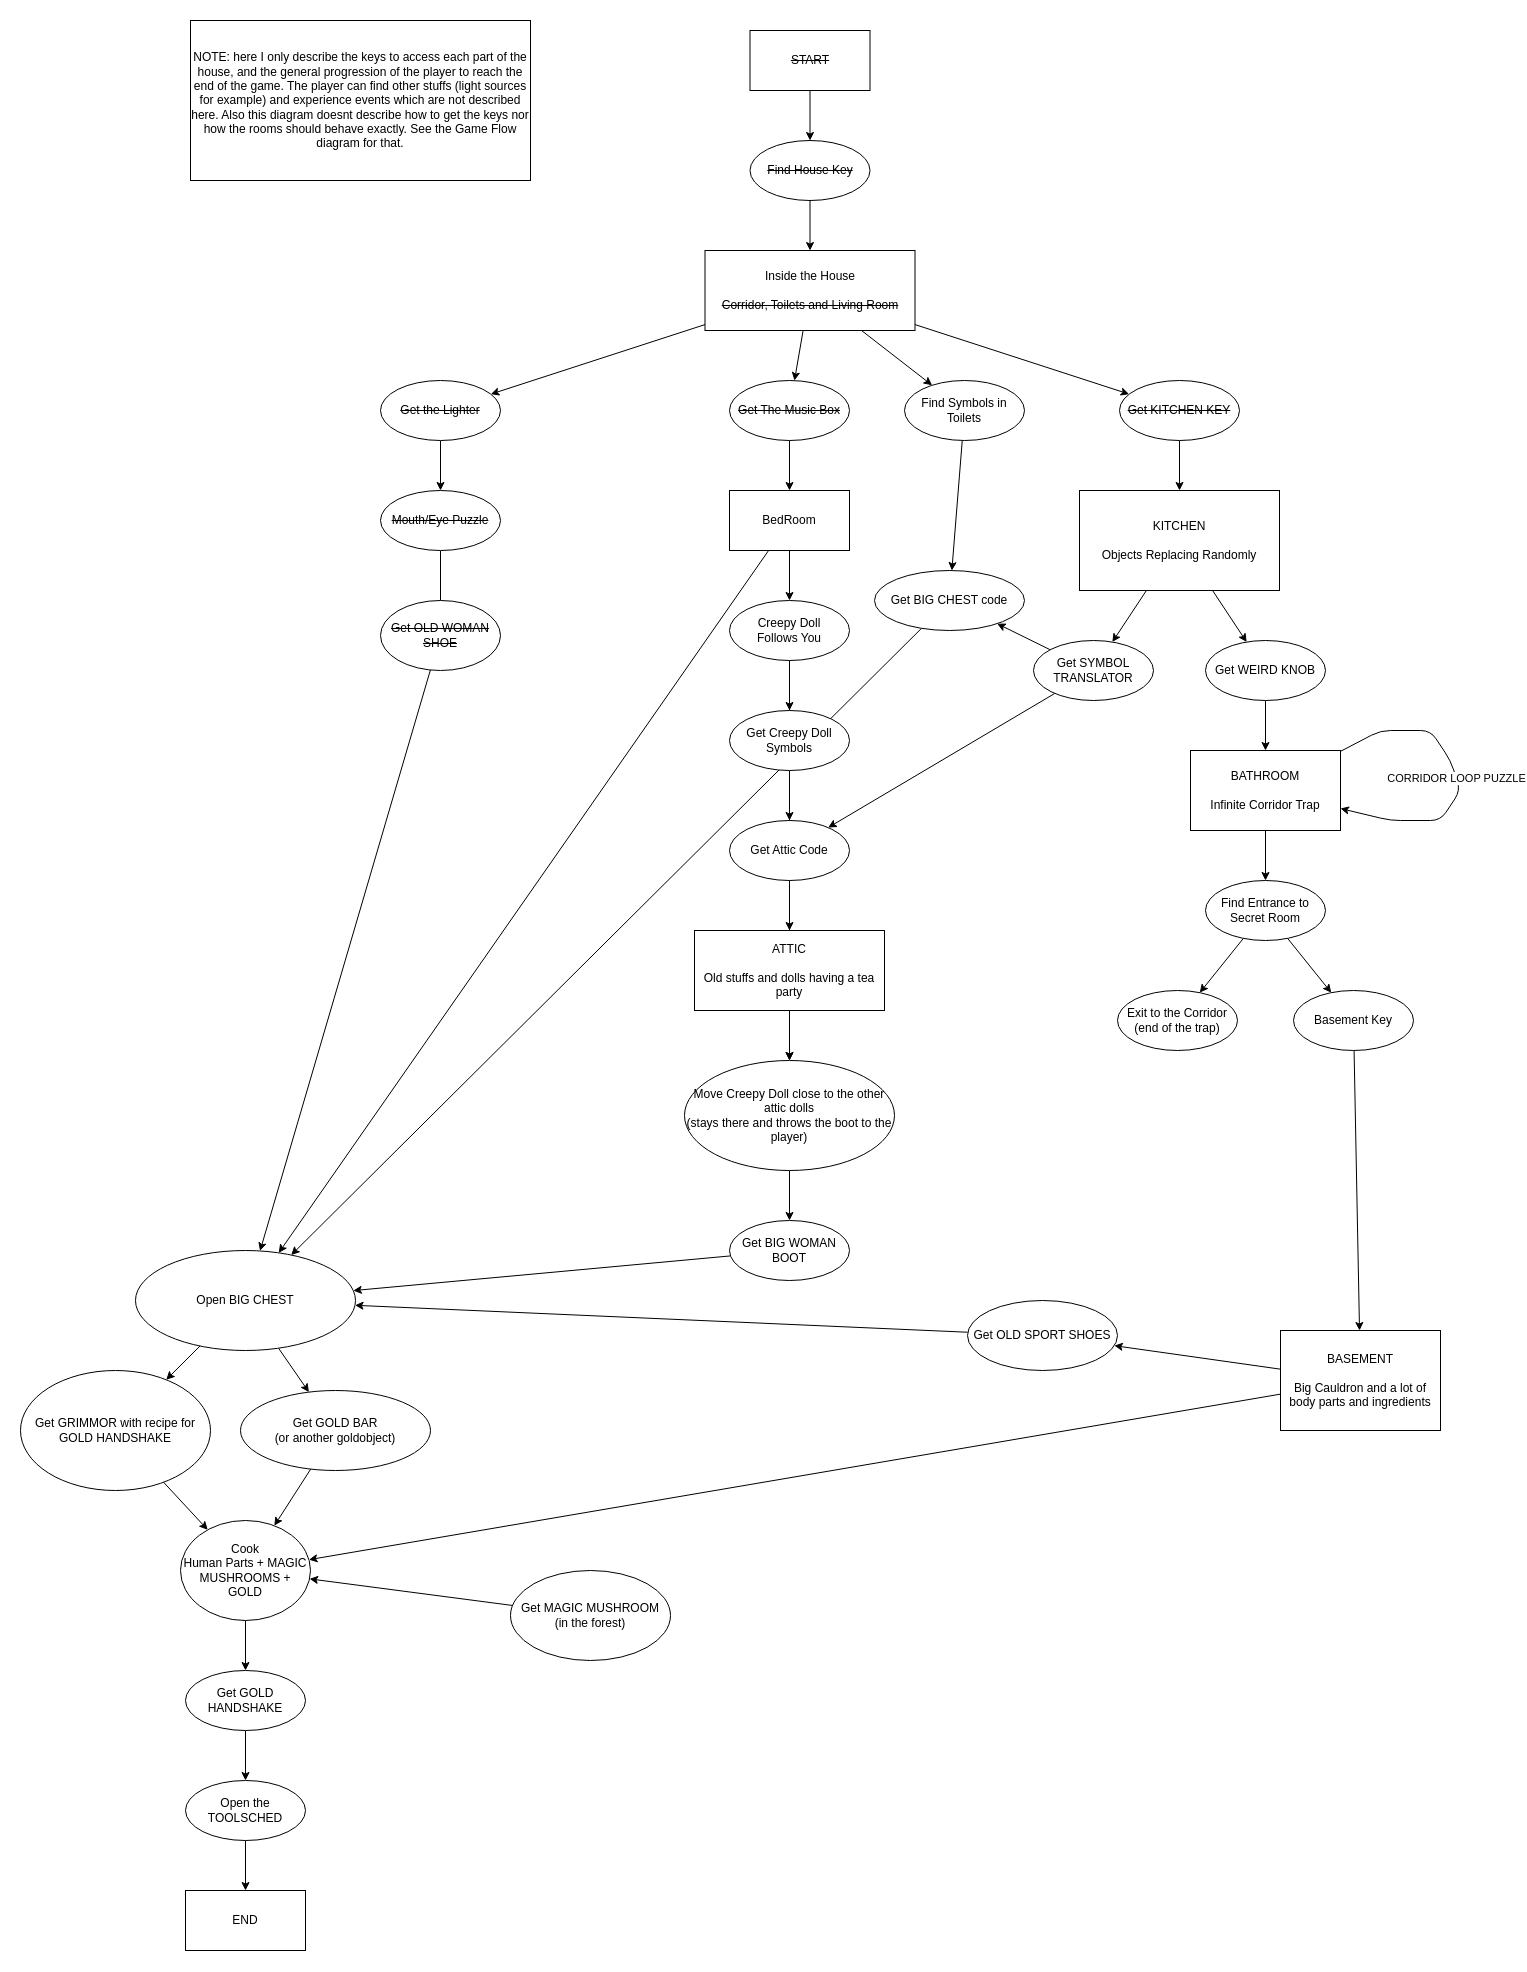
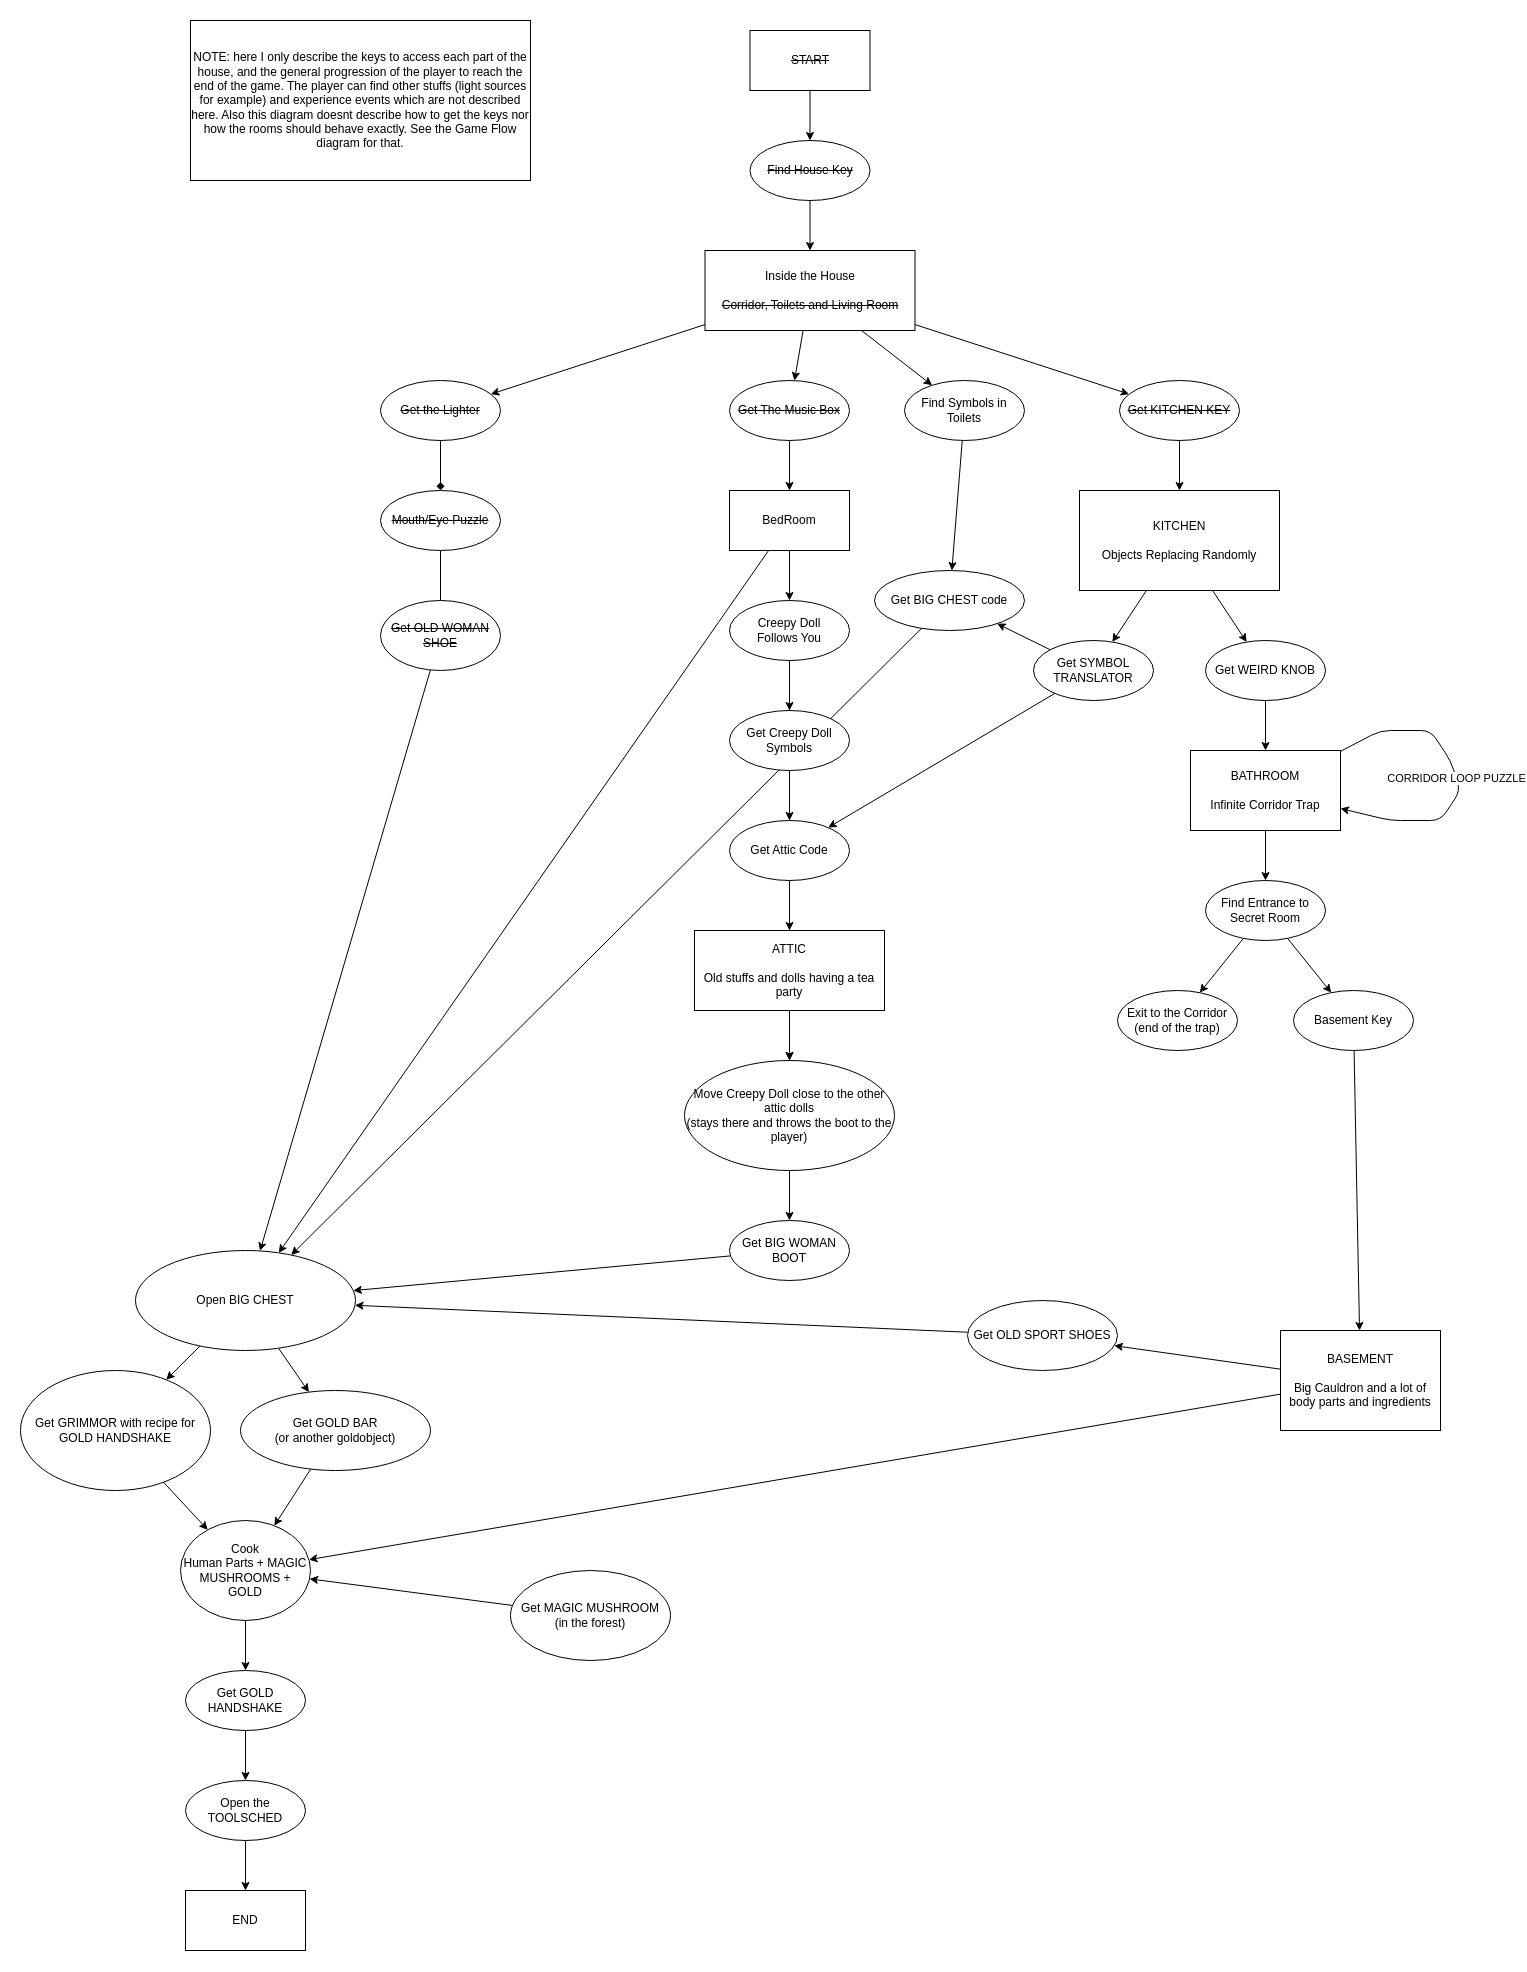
(441, 482) -> (441, 482)
